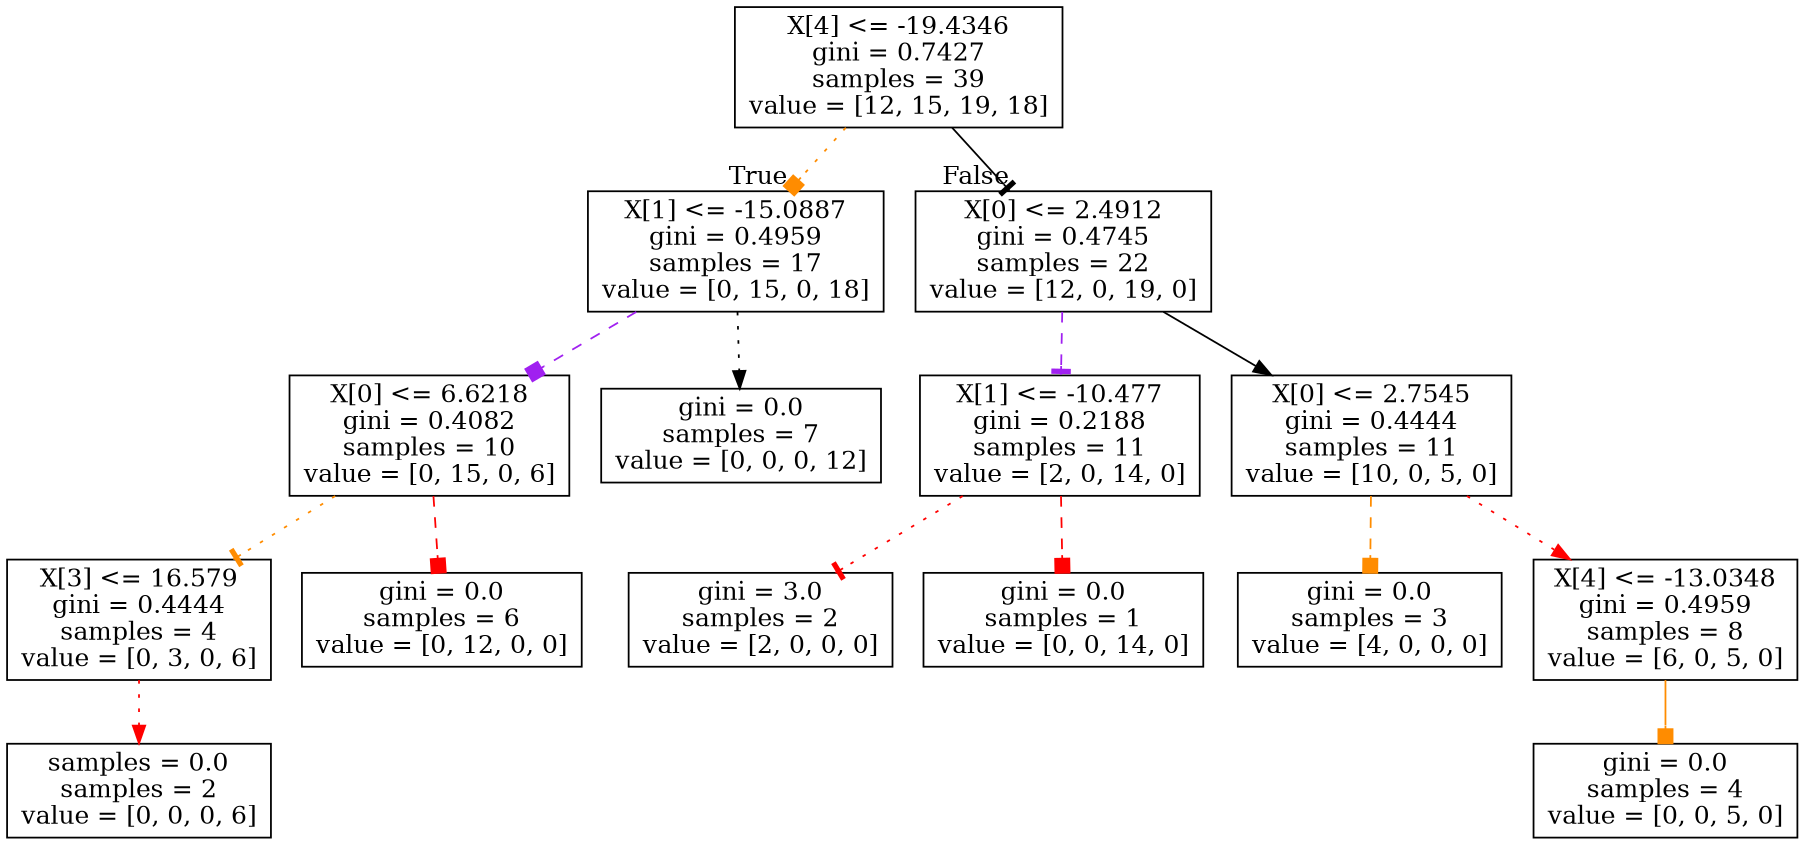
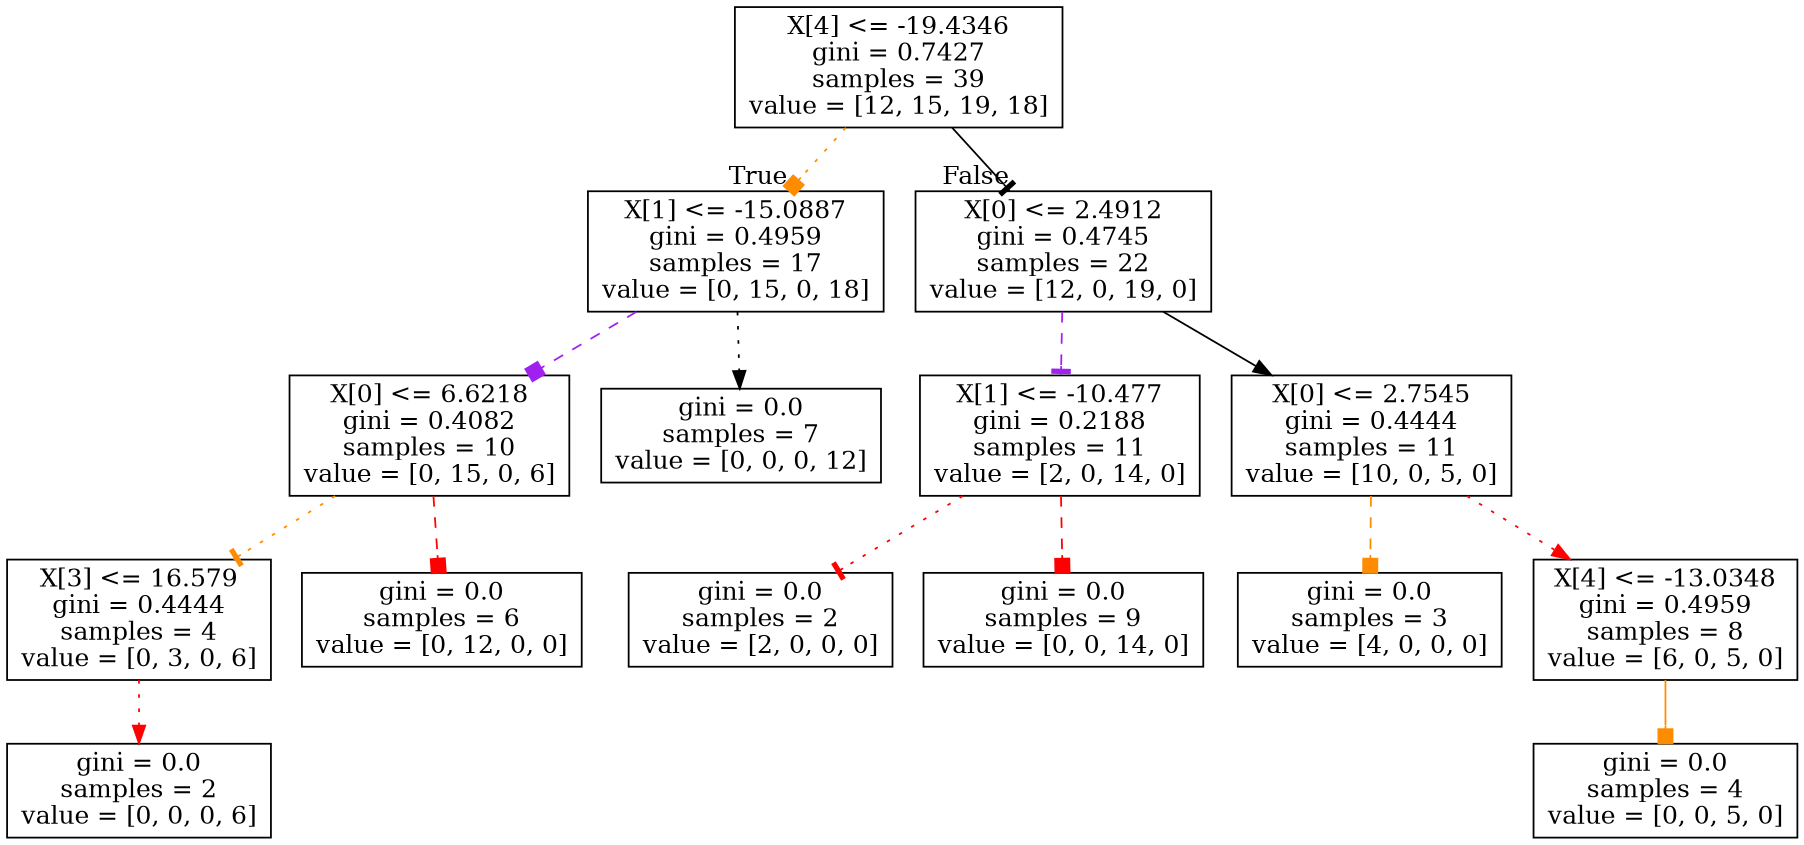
(761, 620) -> (761, 620)
(1063, 620) -> (1063, 620)
(139, 791) -> (139, 791)
